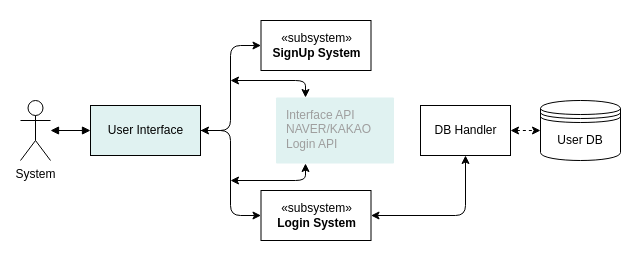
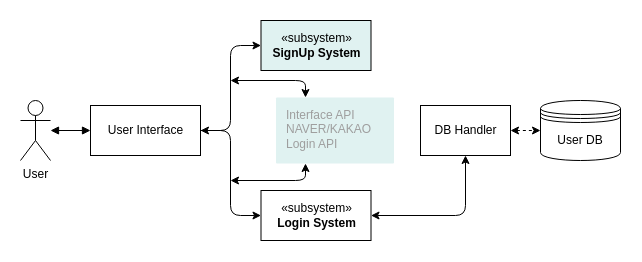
(316, 46) -> (316, 46)
(146, 131) -> (146, 131)
(36, 175) -> (36, 175)
